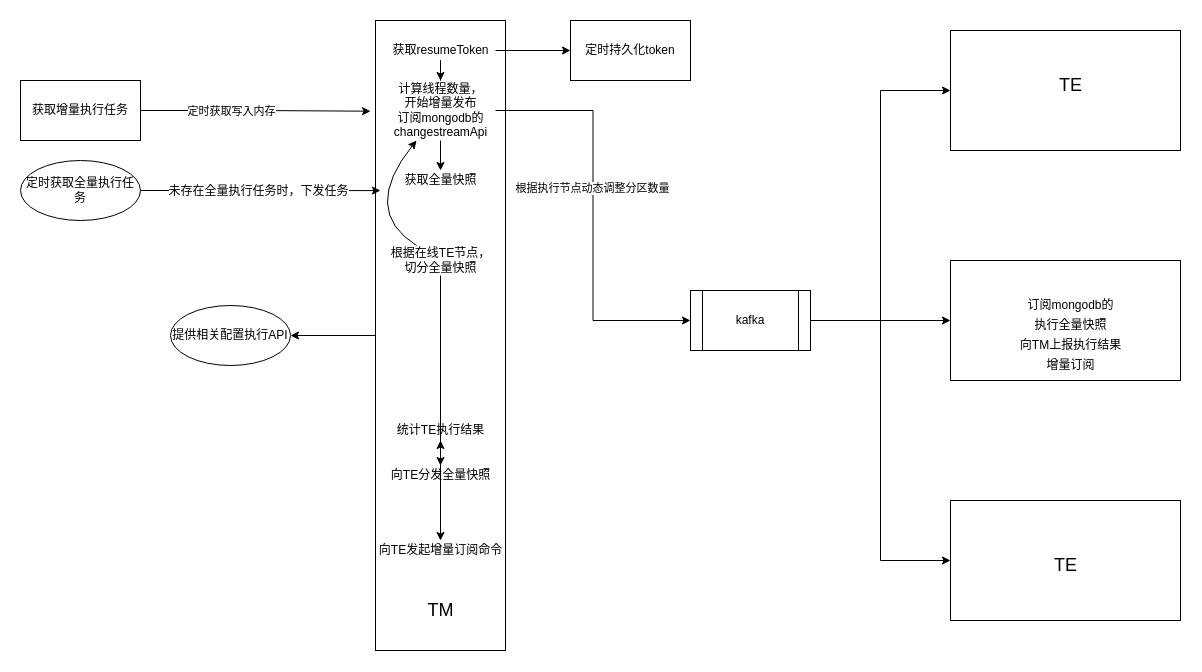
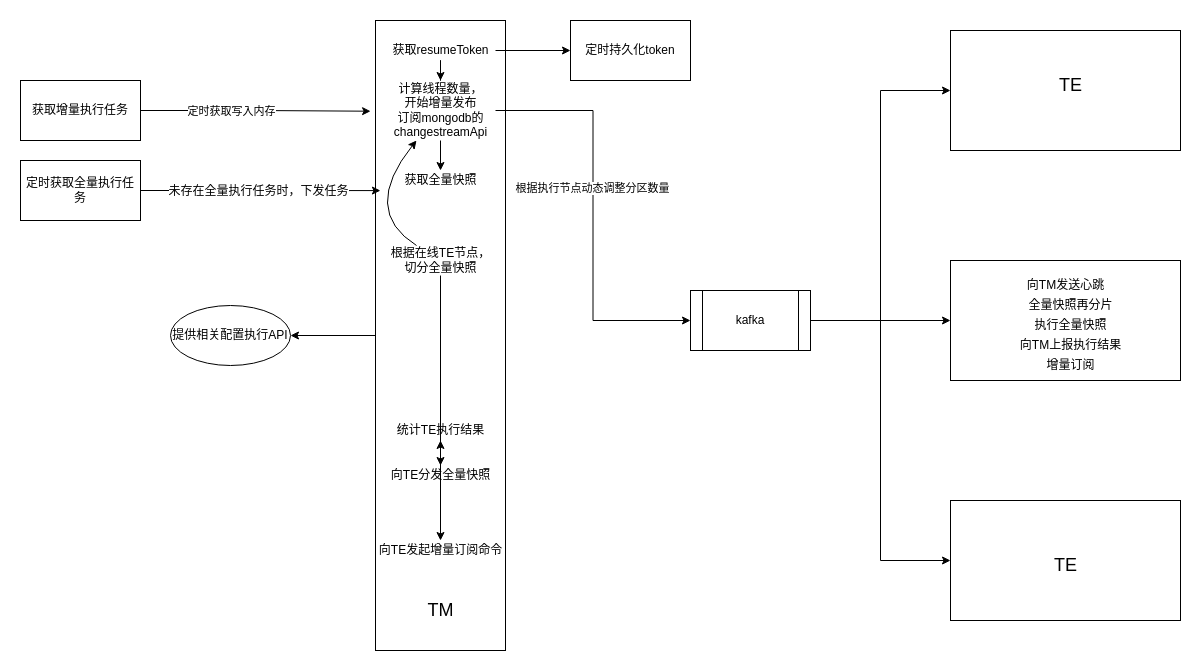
(81, 191) -> (81, 191)
none -> (1066, 286)
(1071, 306) -> (1071, 306)
